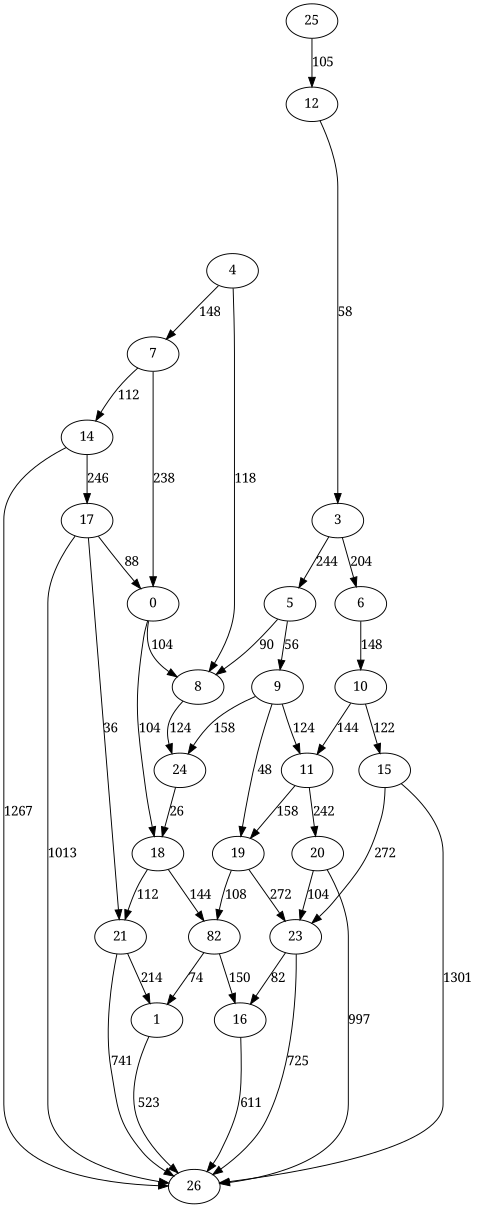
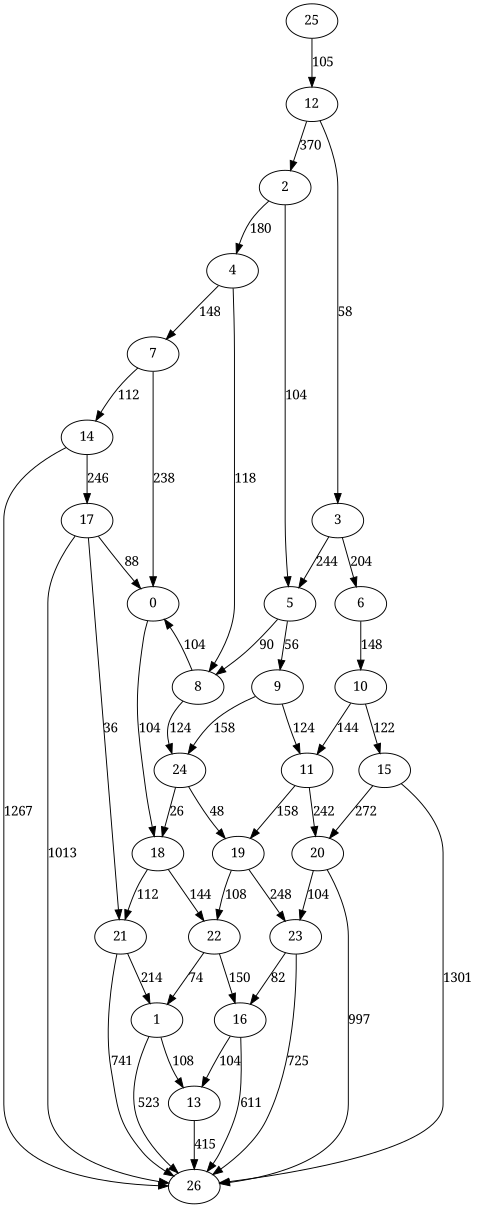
none -> (285, 188)
(150, 650) -> (182, 648)
(255, 765) -> (203, 809)
(365, 859) -> (354, 808)
(281, 895) -> (281, 895)
(214, 937) -> (214, 937)
none -> (194, 1103)
